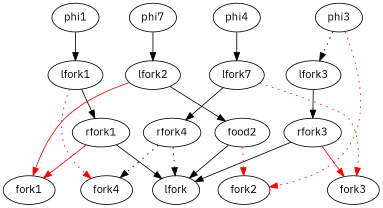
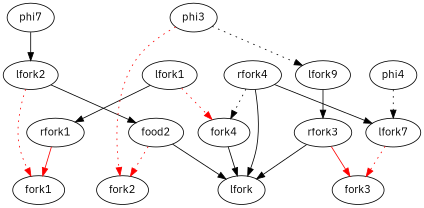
(75, 18) -> none
(237, 42) -> (393, 100)
(313, 75) -> (323, 75)
(208, 101) -> (317, 102)
(71, 113) -> (18, 129)
(174, 157) -> (258, 129)
(135, 159) -> (232, 158)
